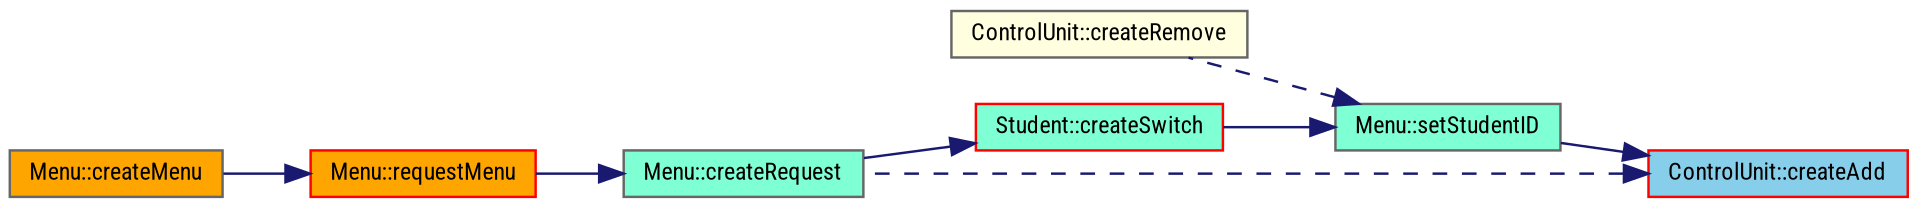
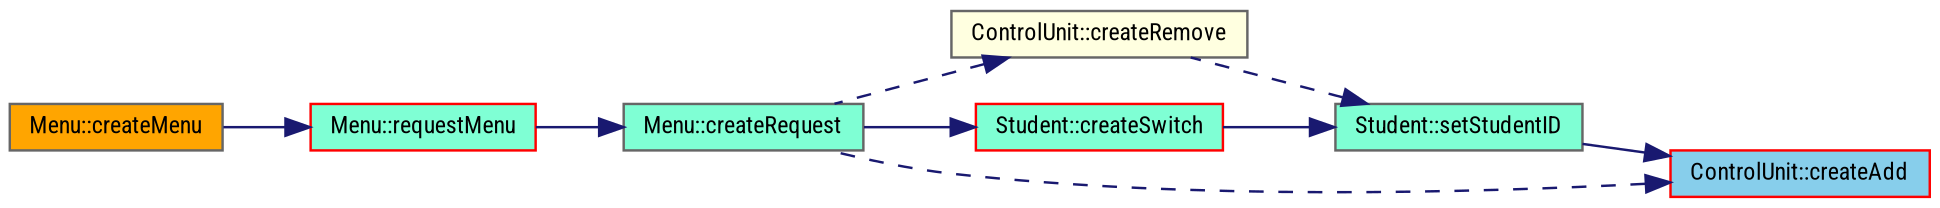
none -> (910, 84)
(1448, 127) -> (1459, 127)
(423, 174) -> (423, 127)
